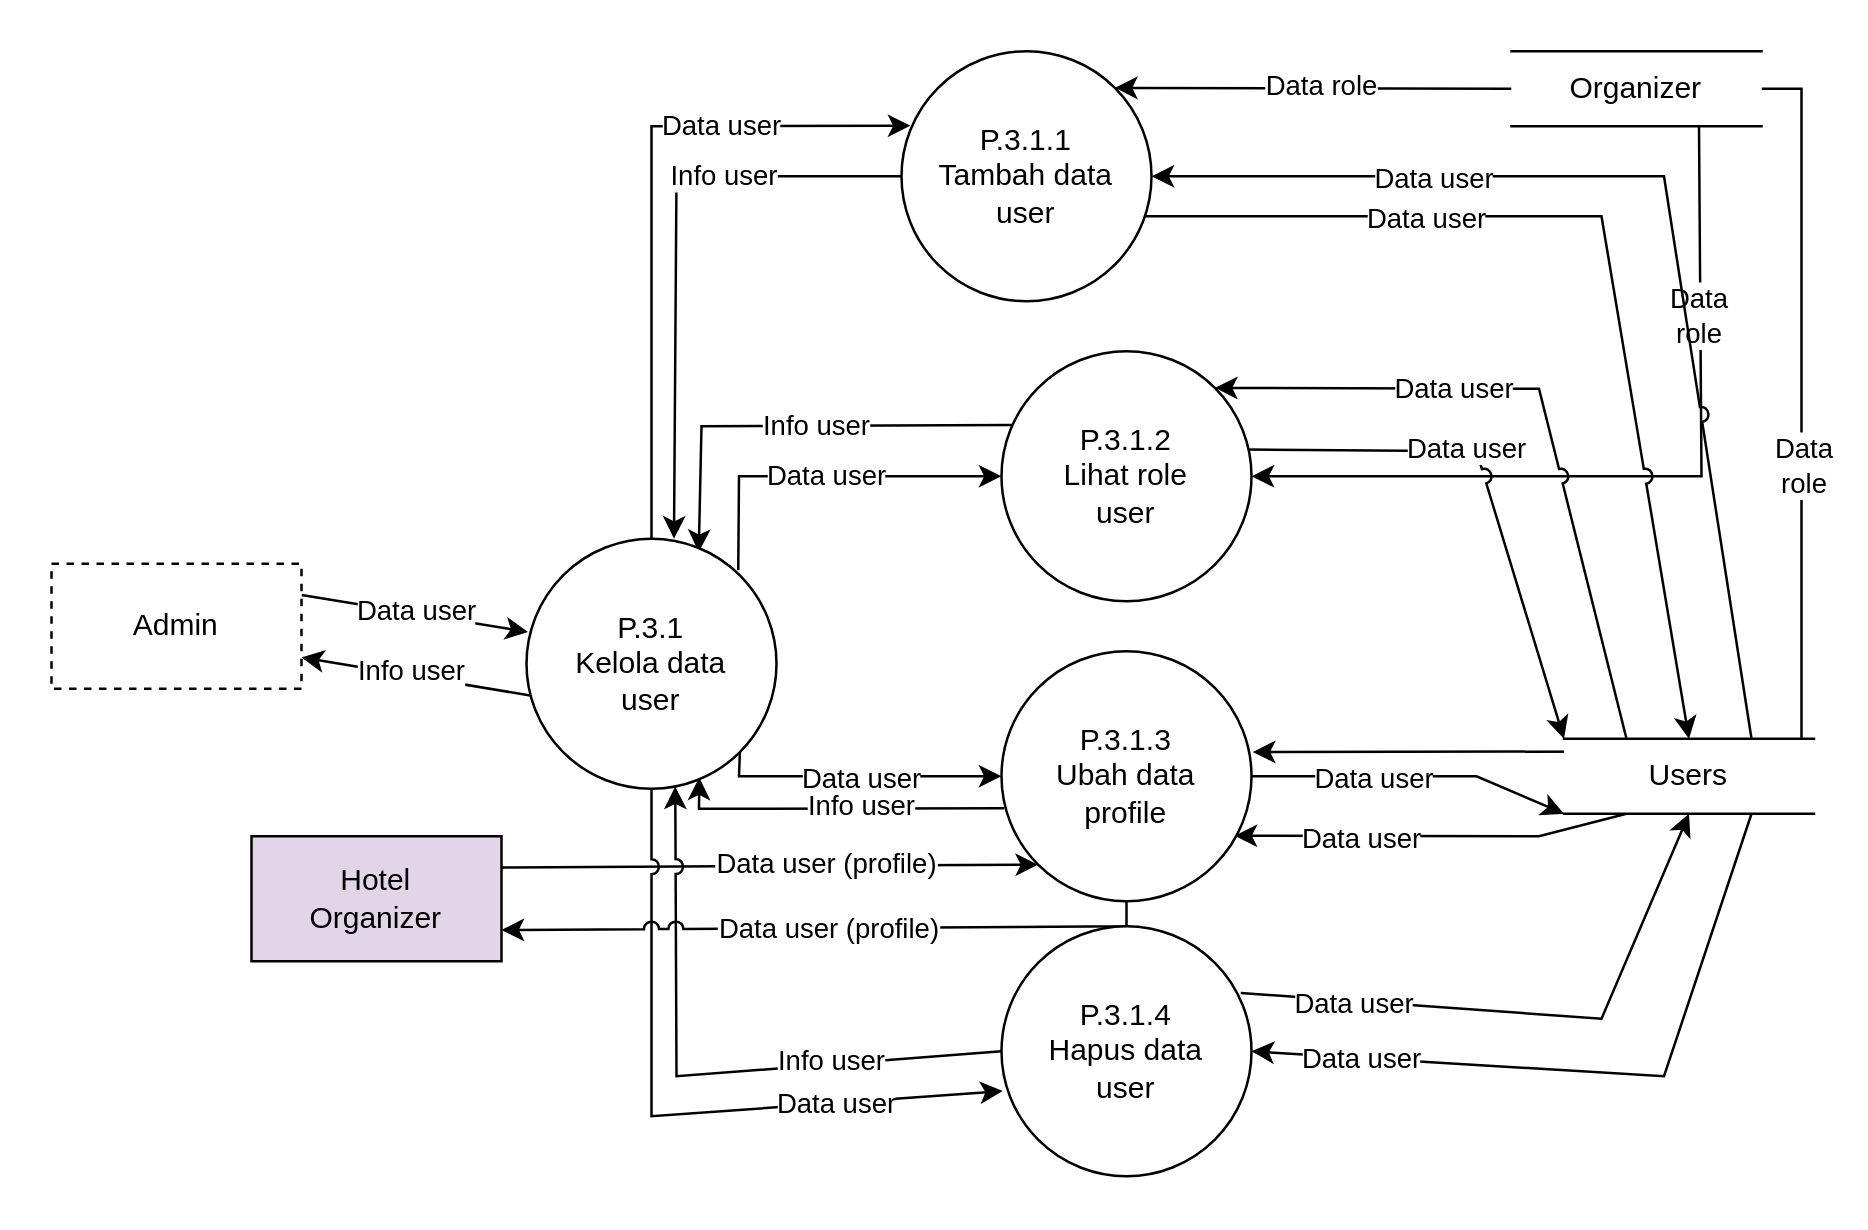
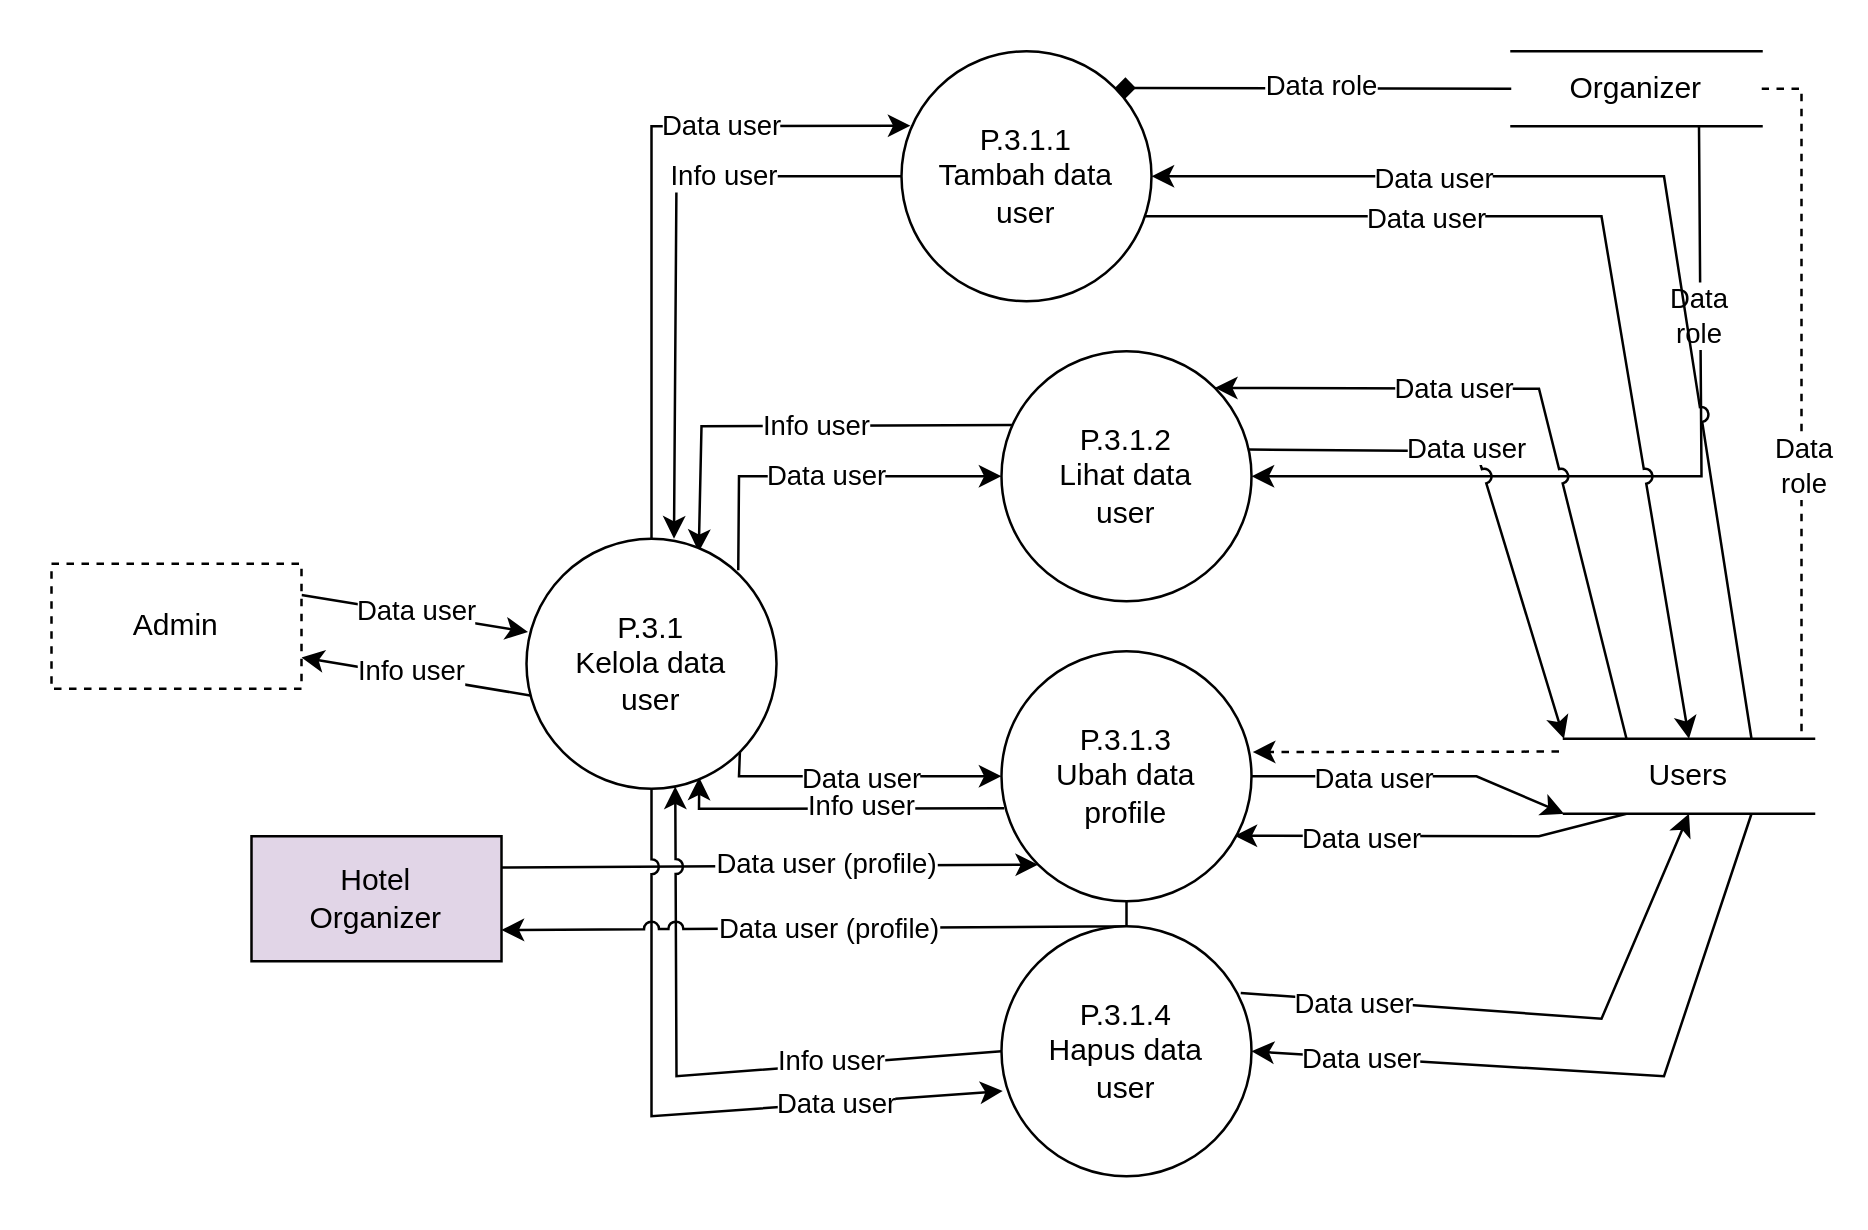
(1133, 88) -> (1135, 88)
(1801, 244) -> (1801, 244)
(1126, 476) -> (1126, 476)
